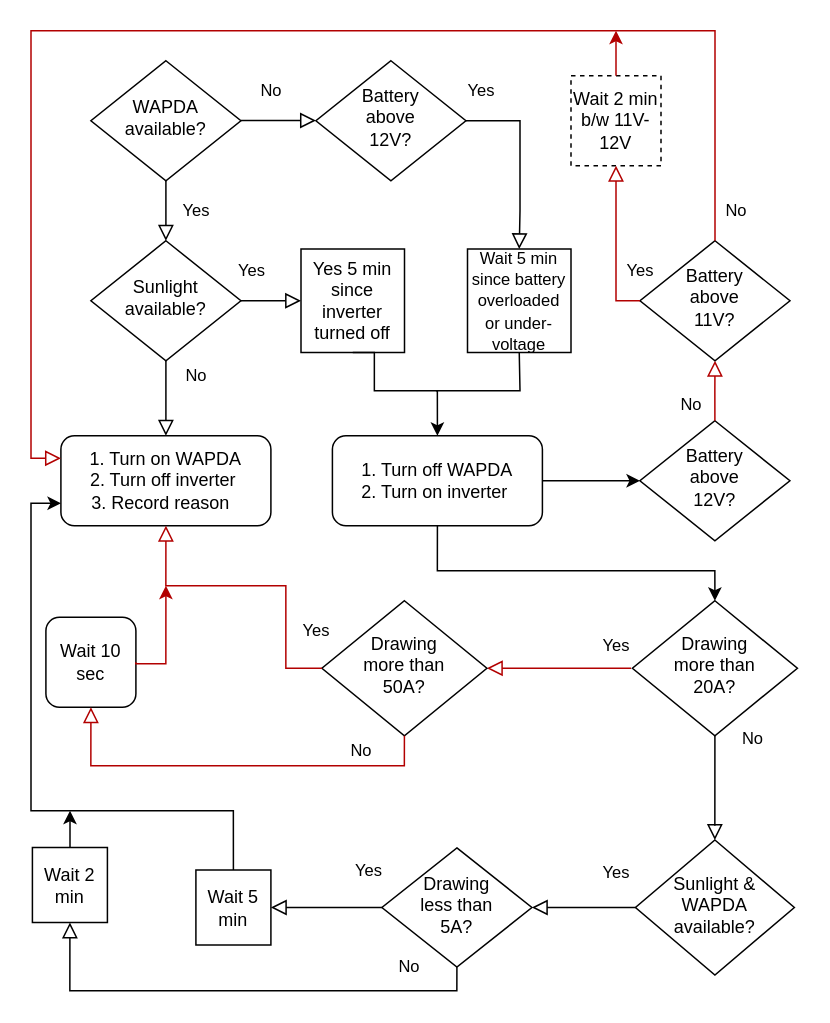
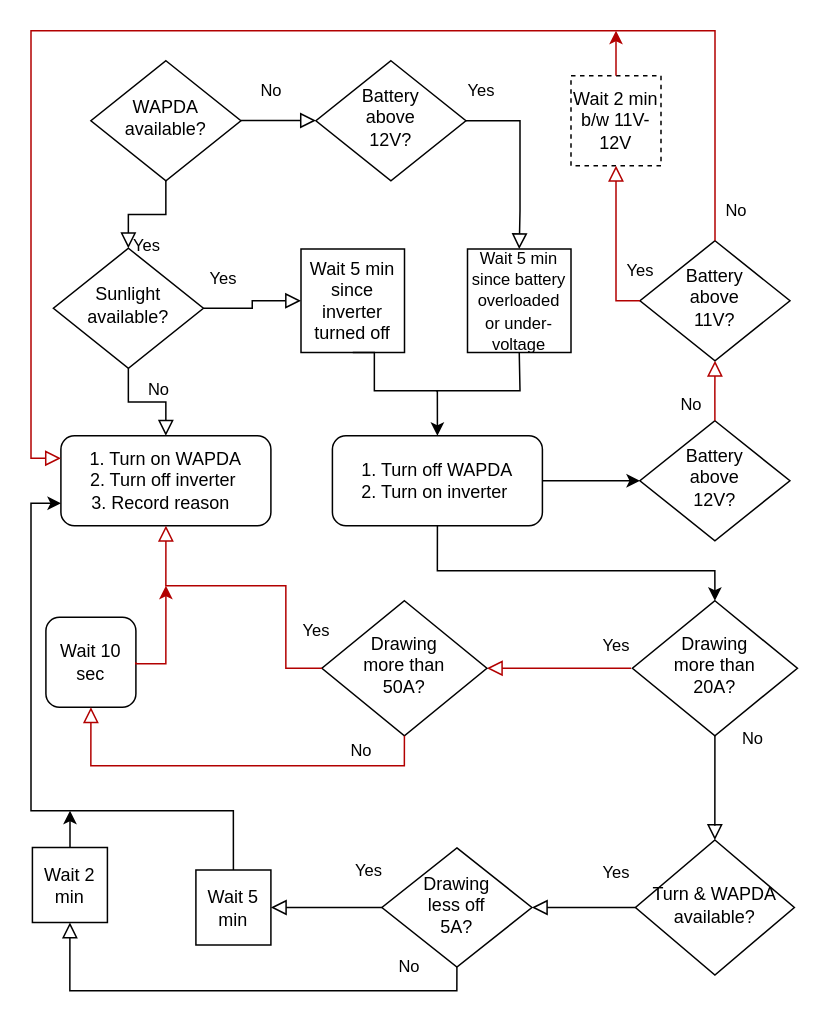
(166, 301) -> (128, 308)
(353, 301) -> (353, 301)
(457, 905) -> (457, 905)
(715, 905) -> (715, 905)
